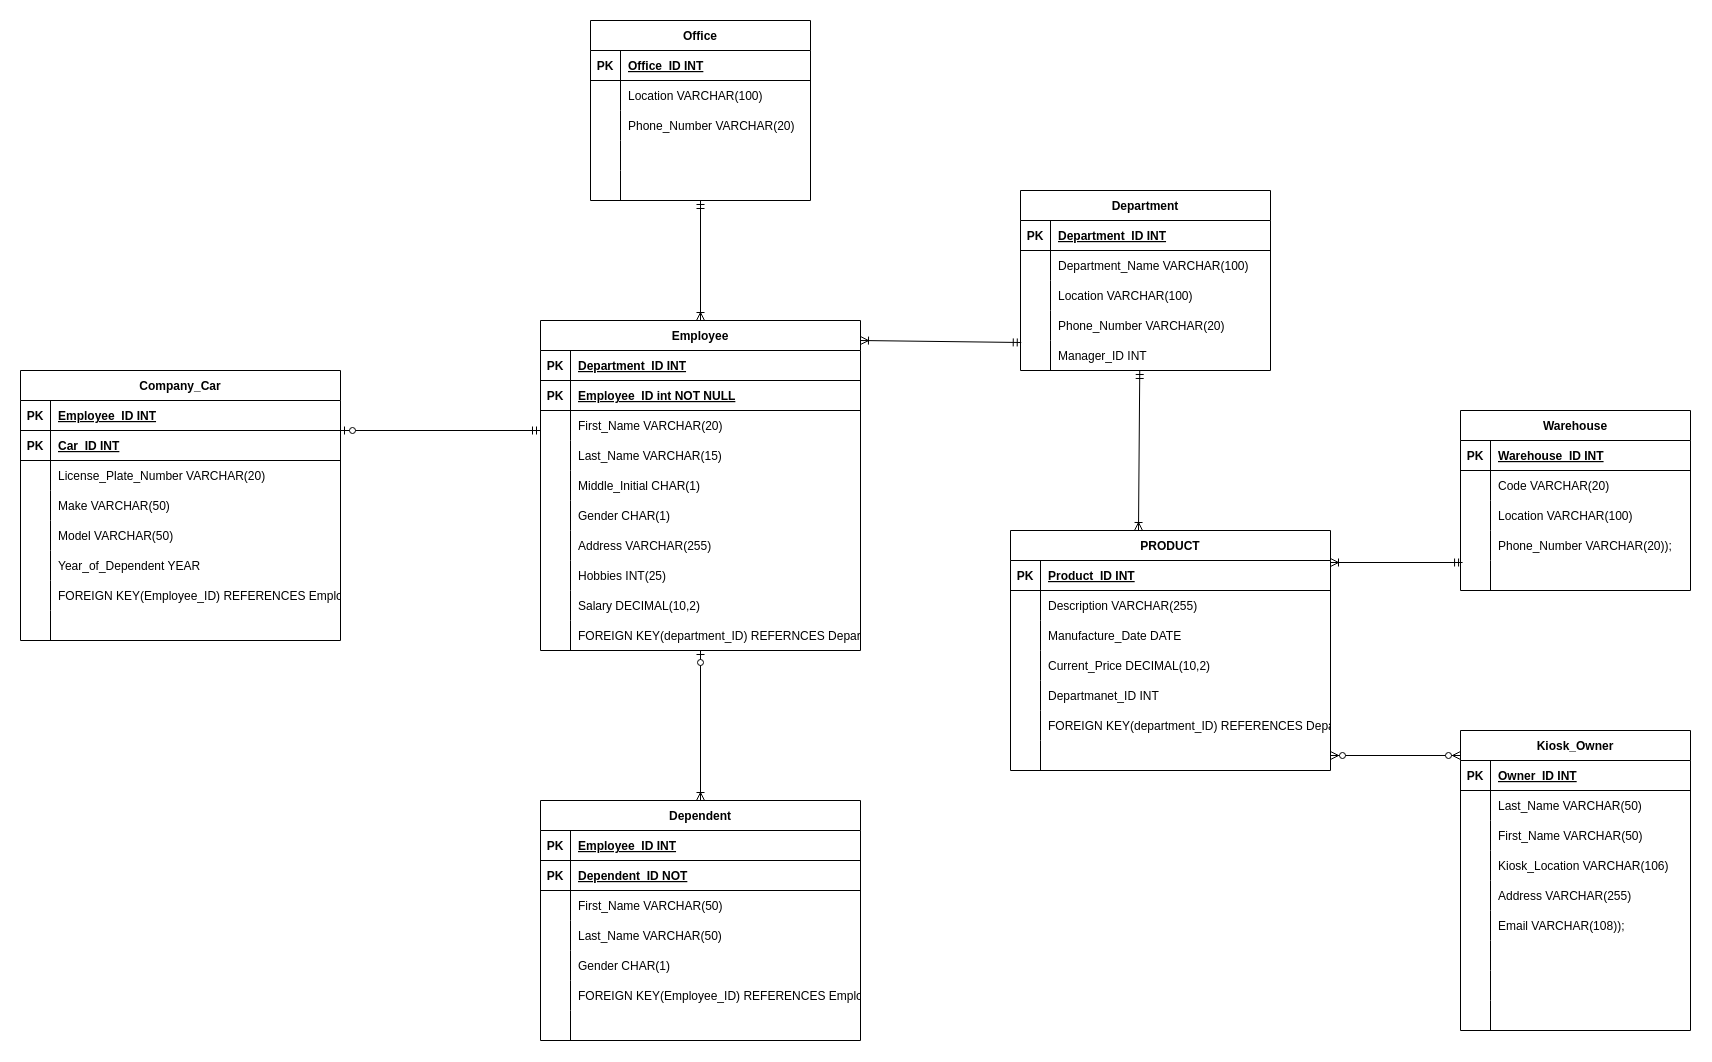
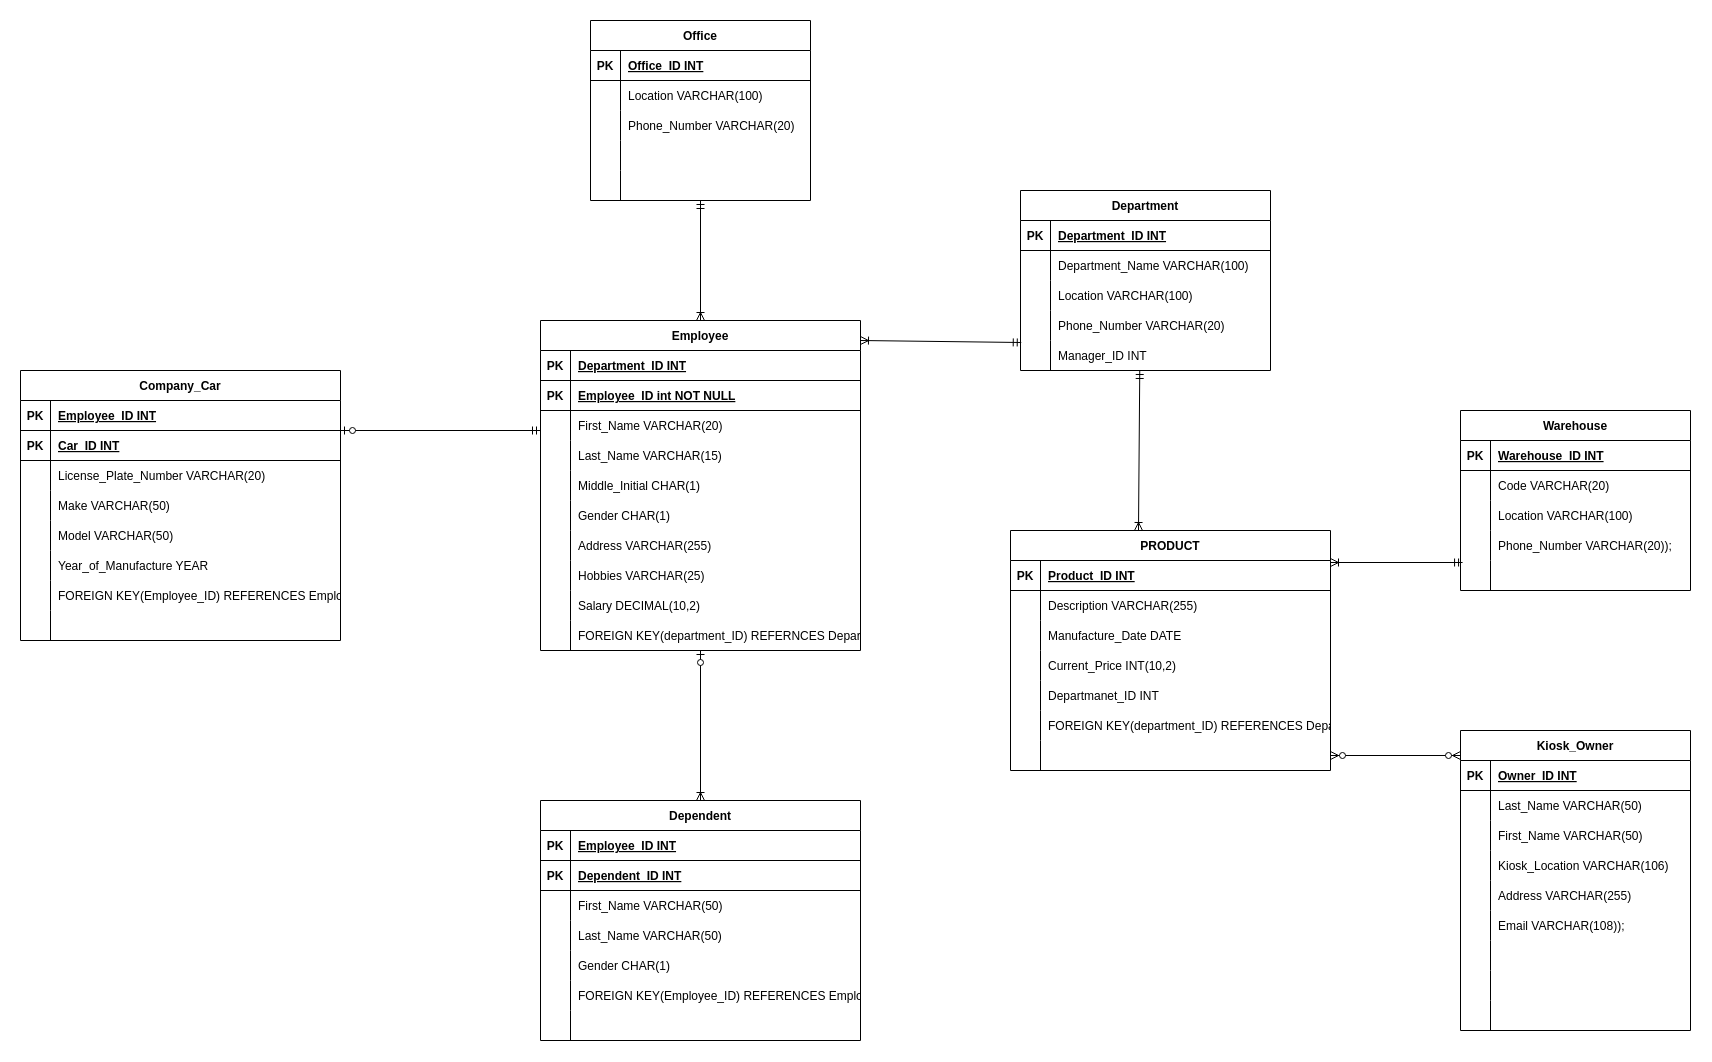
(130, 566) -> (137, 566)
(625, 576) -> (639, 576)
(1134, 666) -> (1121, 666)
(630, 876) -> (630, 876)
